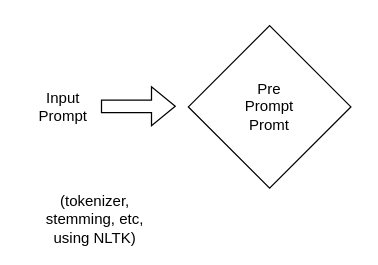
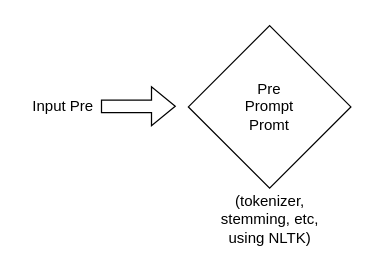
(63, 107) -> (63, 107)
(94, 219) -> (269, 219)
